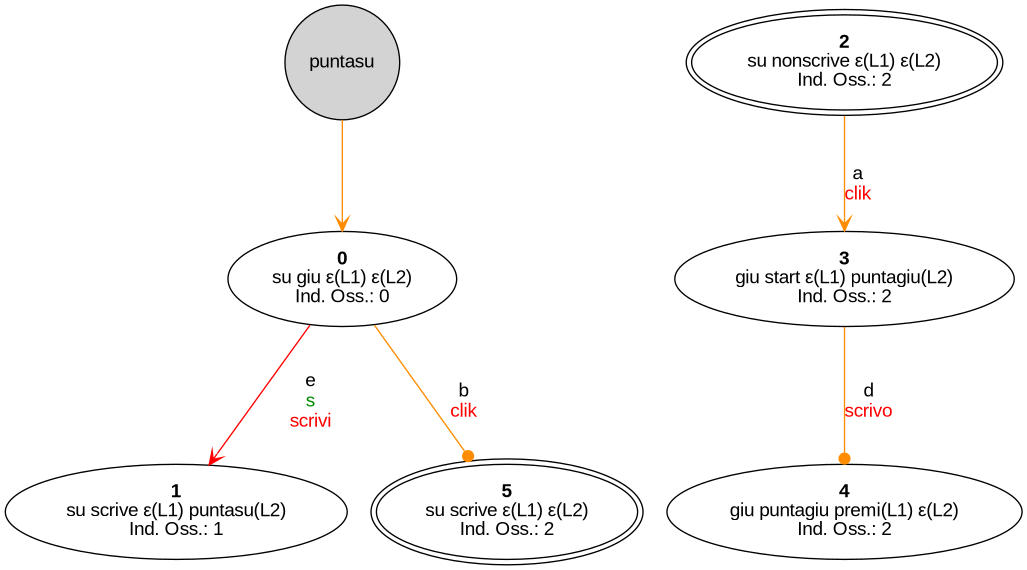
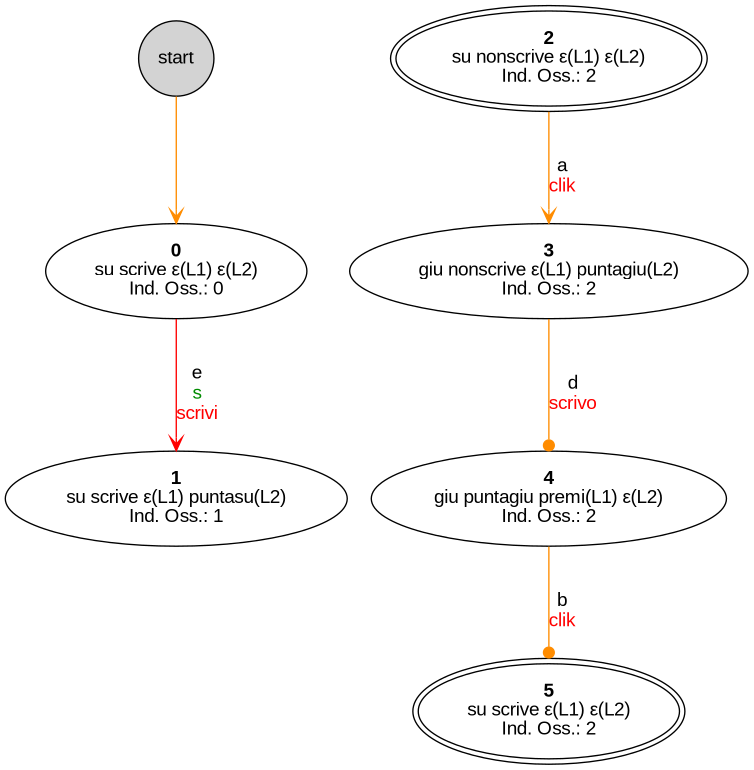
(342, 62) -> (176, 59)
(342, 278) -> (176, 270)
(845, 278) -> (549, 270)
(420, 388) -> (549, 597)
